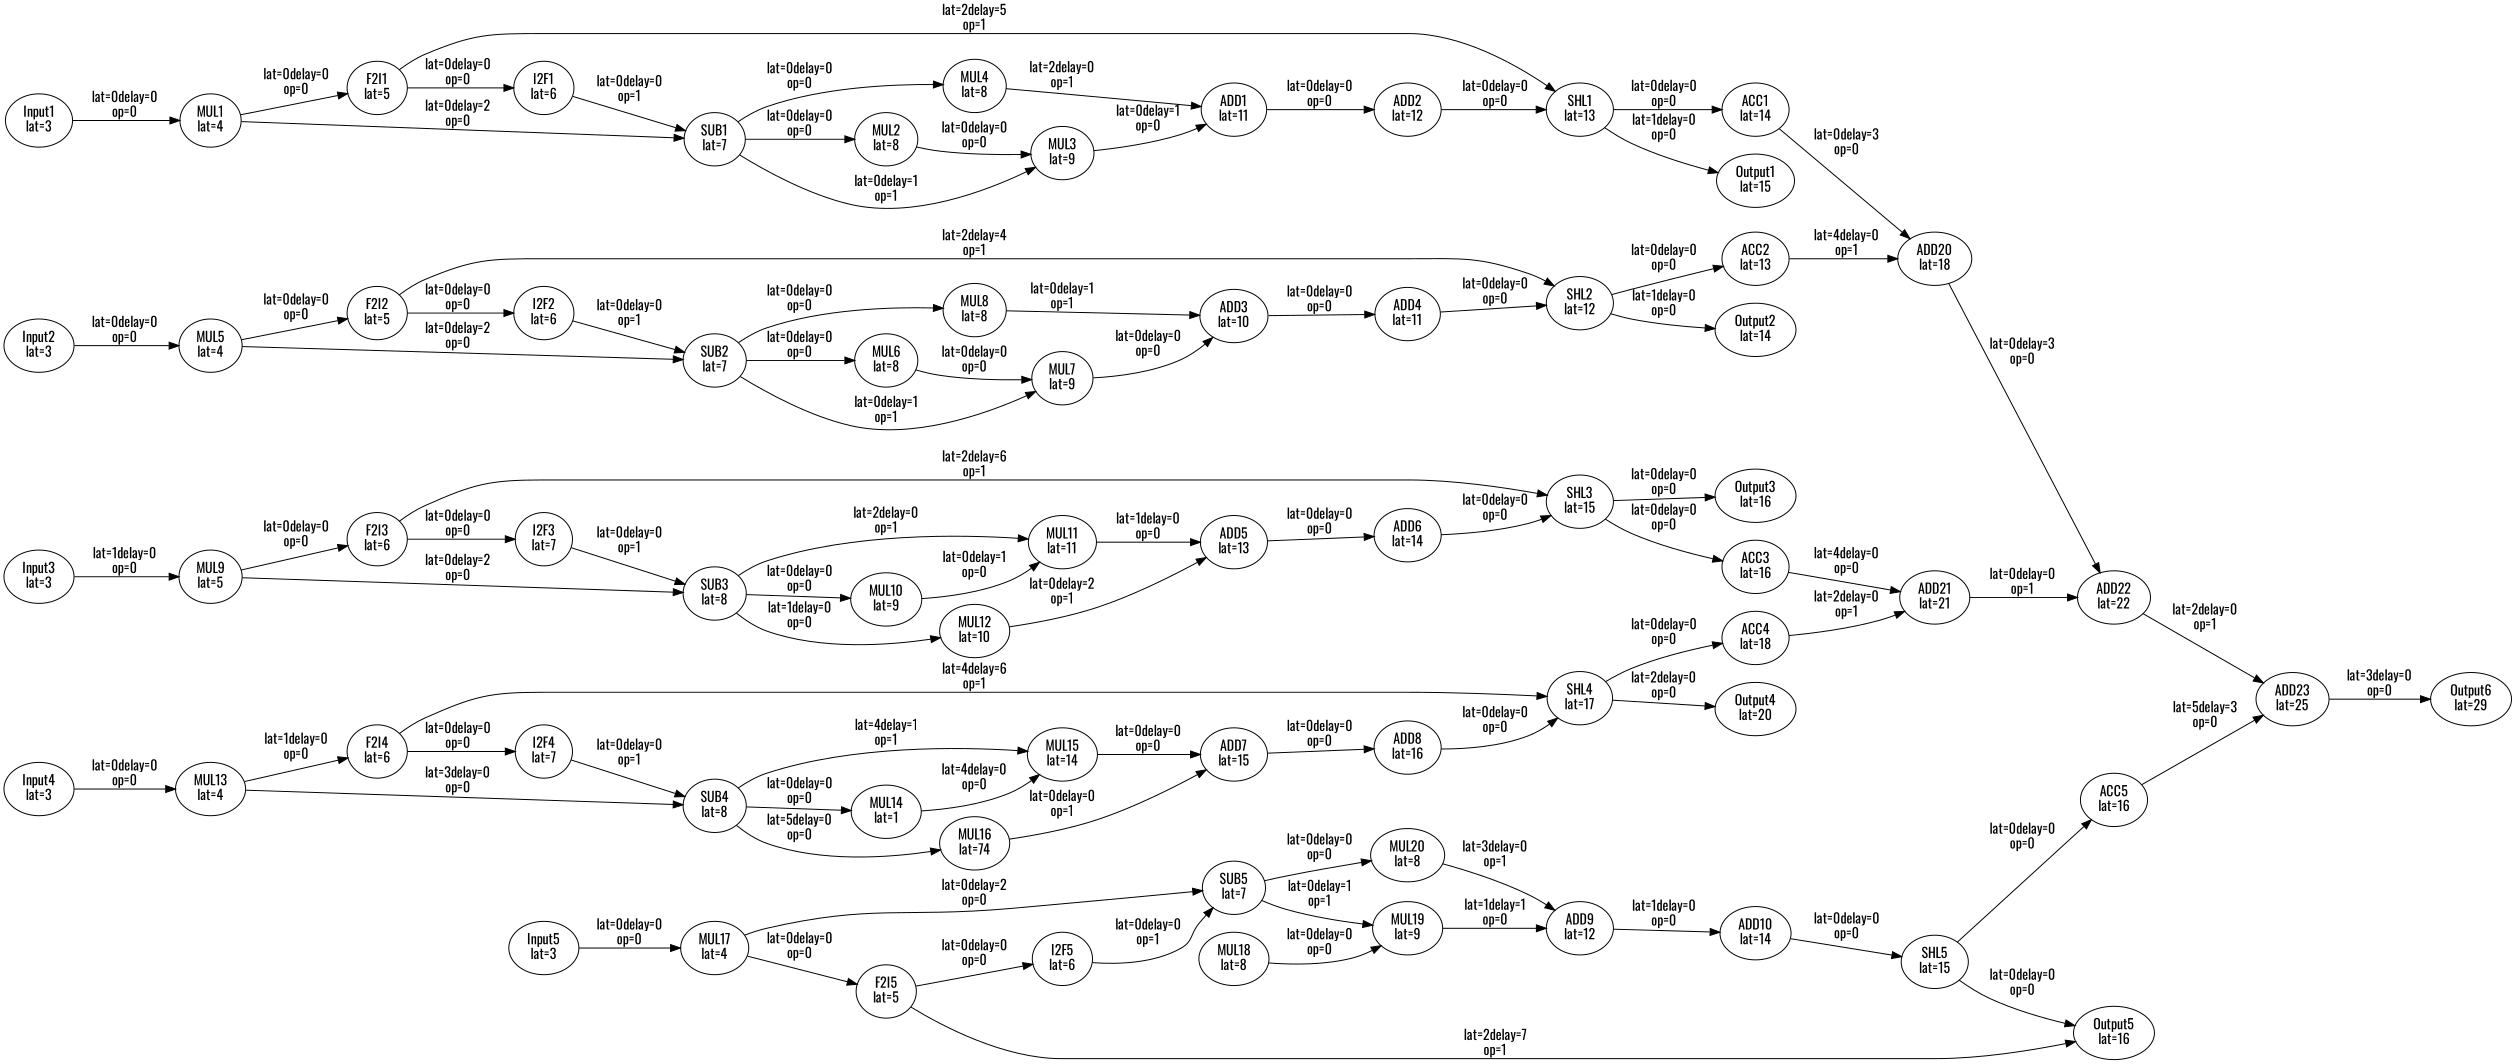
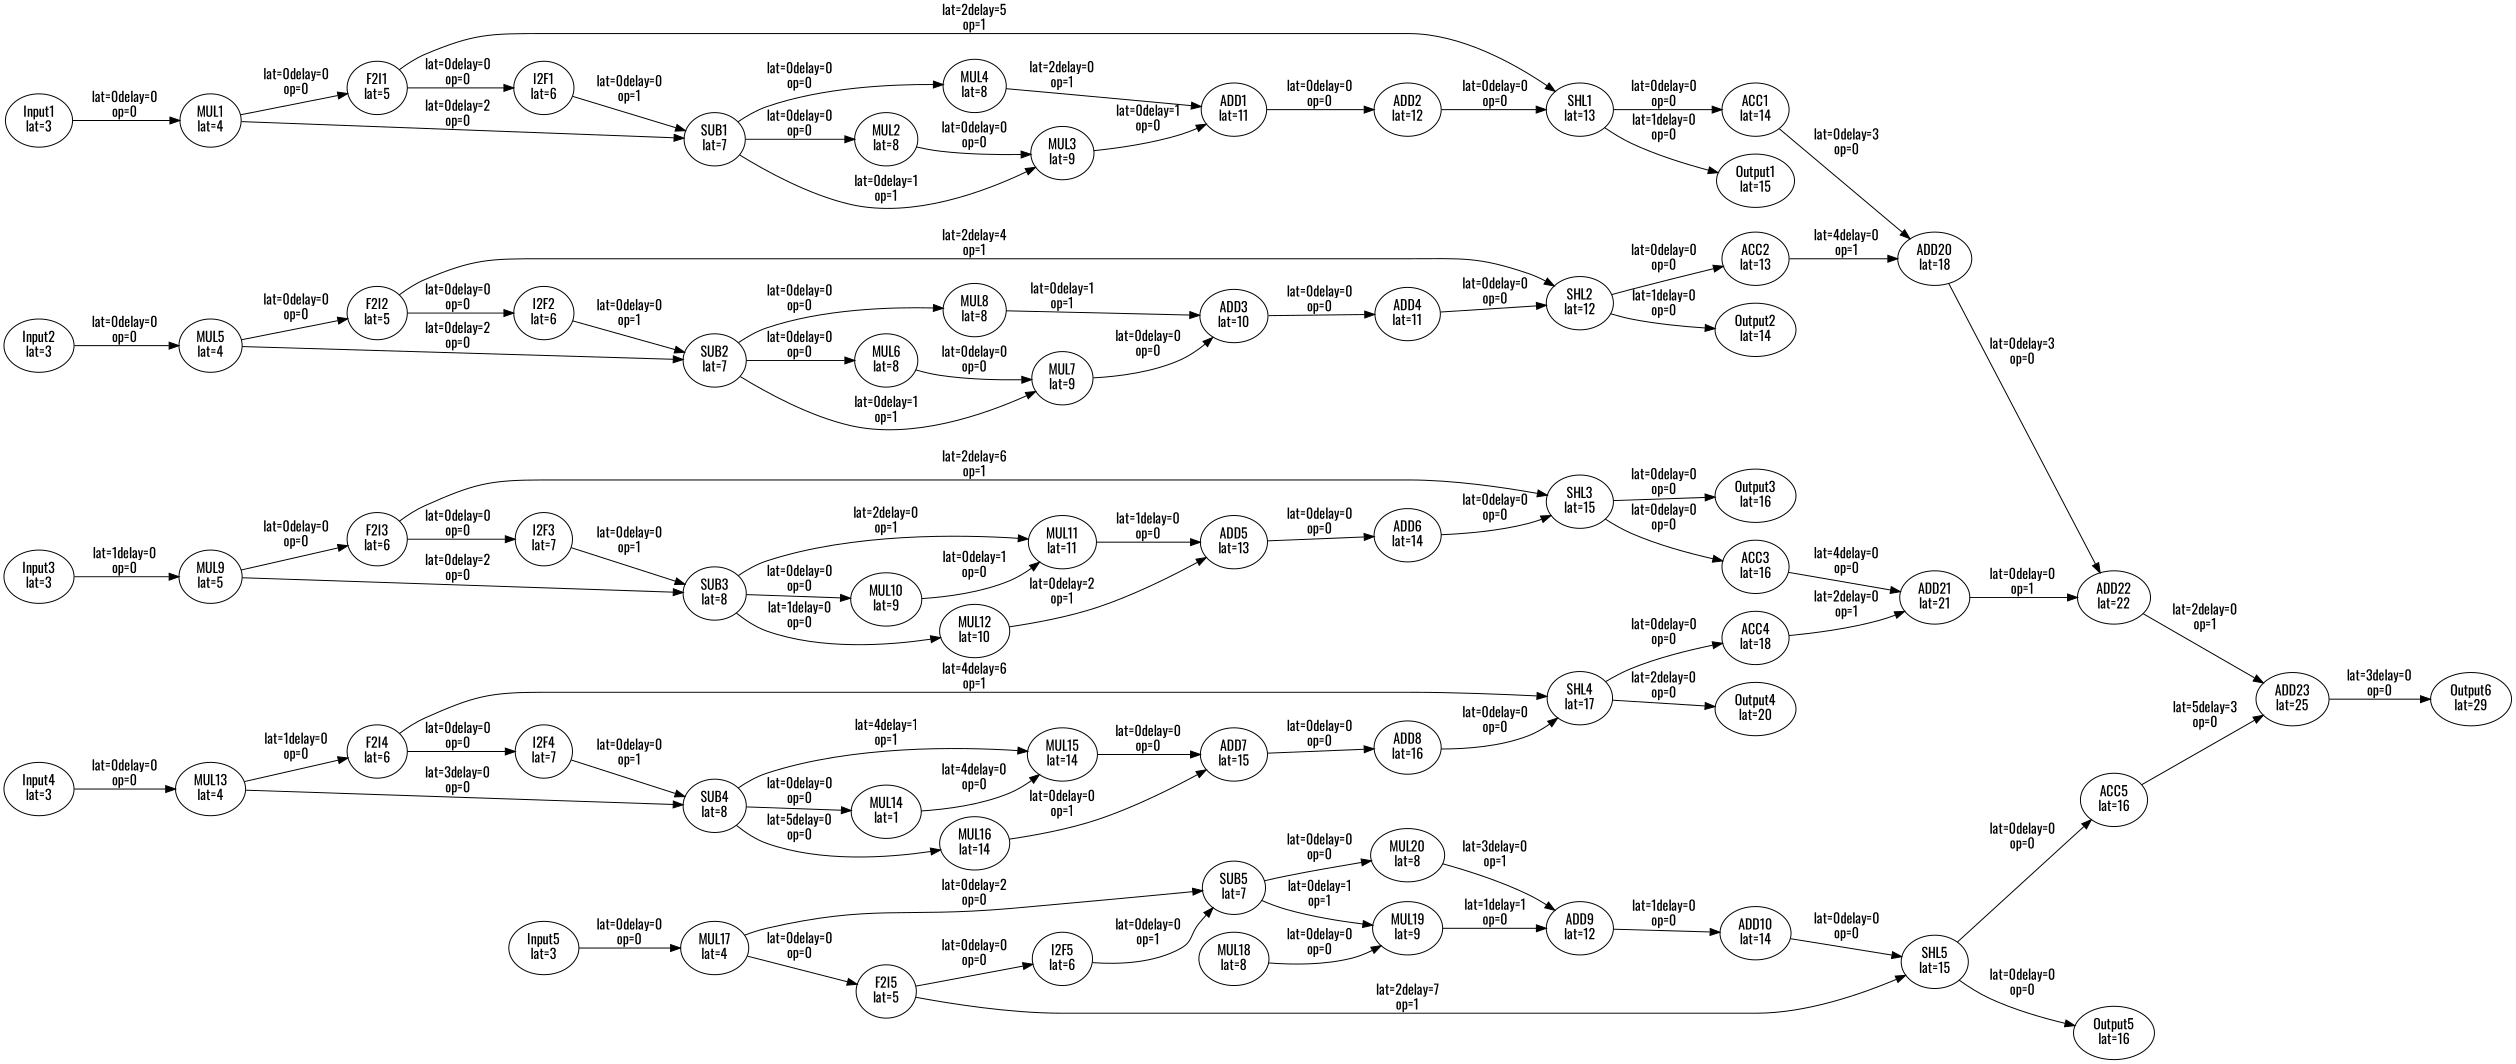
(975, 843) -> (975, 843)
(1484, 1059) -> (1408, 1013)
